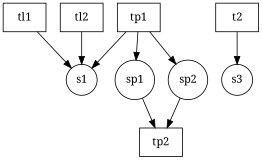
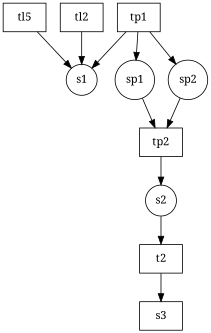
(25, 17) -> (25, 17)
(237, 80) -> (161, 316)
none -> (161, 201)
